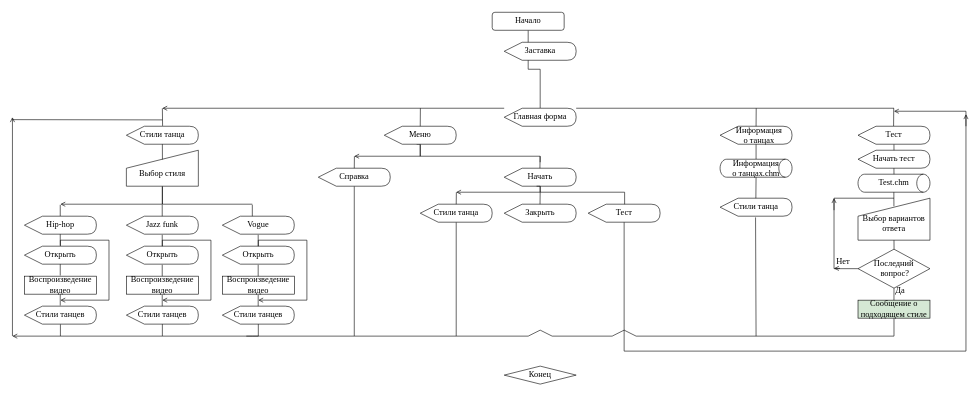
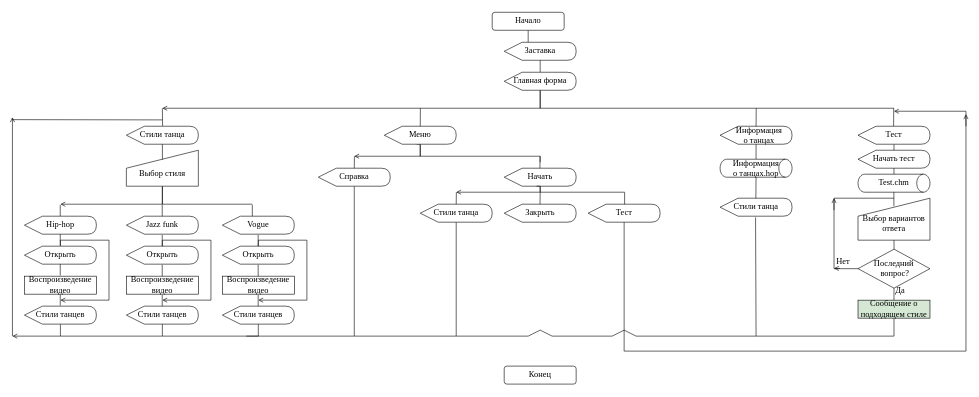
(540, 117) -> (540, 81)
(756, 168) -> (756, 168)
(540, 375) -> (540, 375)
